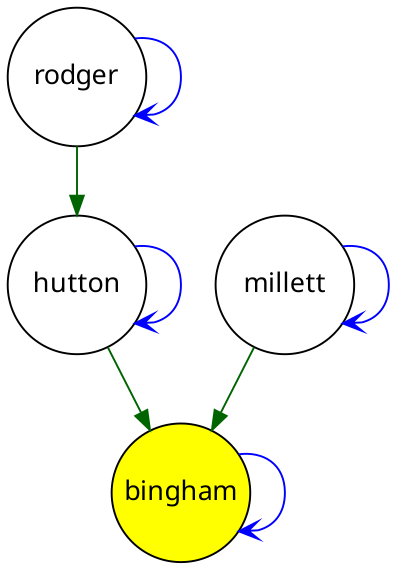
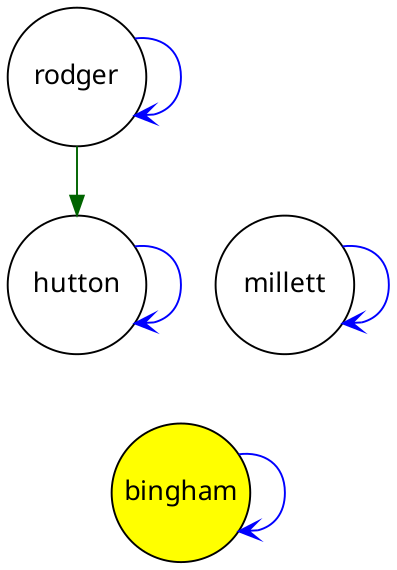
(124, 380) -> none
(237, 380) -> none
